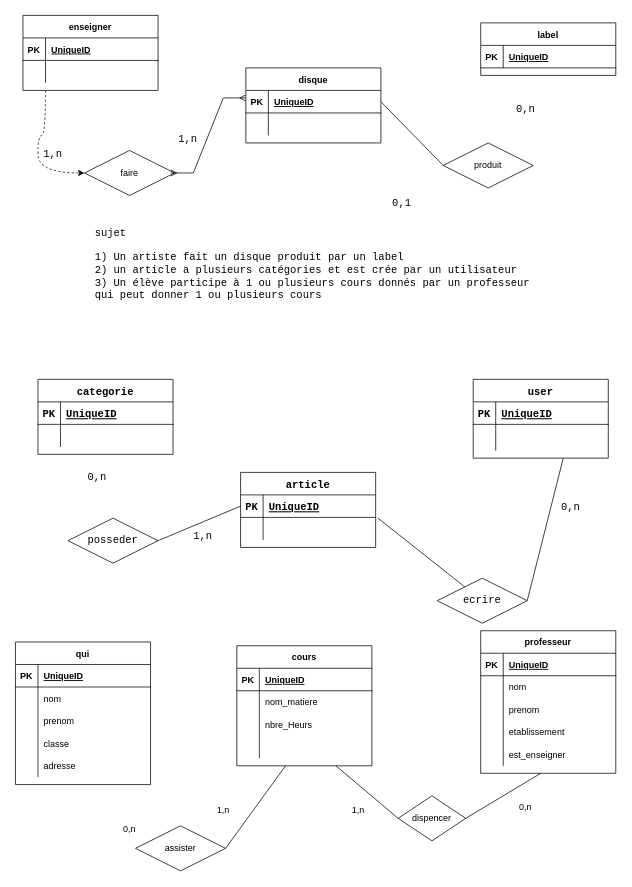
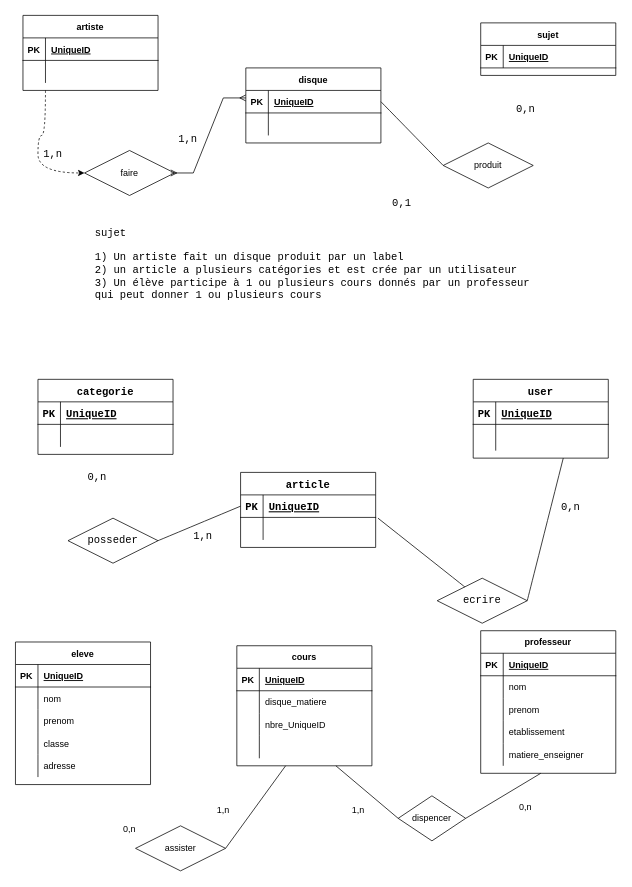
(90, 27) -> (90, 27)
(548, 35) -> (548, 35)
(83, 653) -> (83, 653)
(291, 702) -> (298, 702)
(290, 725) -> (296, 725)
(540, 755) -> (549, 755)
